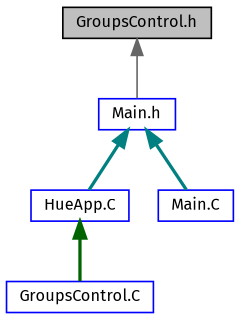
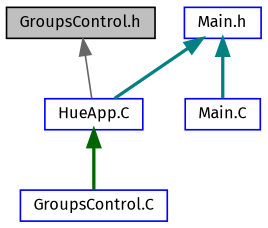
(137, 77) -> (89, 77)
